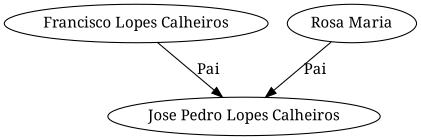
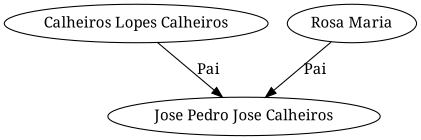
(136, 23) -> (136, 23)
(244, 116) -> (244, 116)
